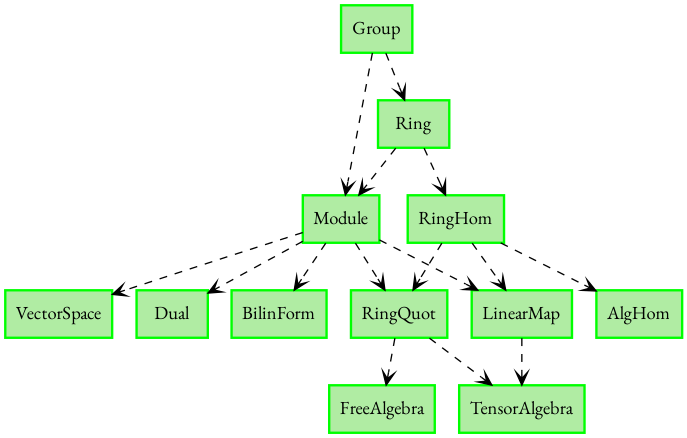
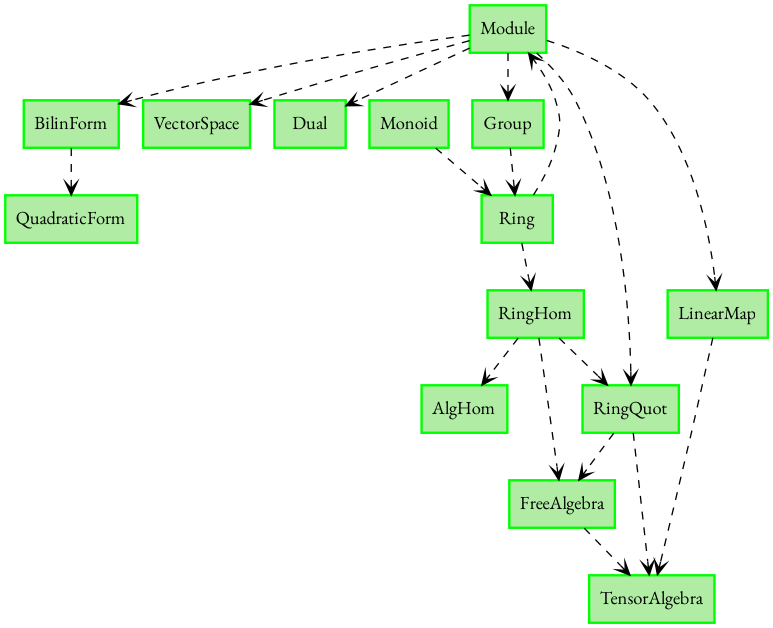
(360, 117) -> (508, 70)
none -> (409, 124)
none -> (71, 219)
(485, 261) -> (548, 402)
none -> (602, 547)
